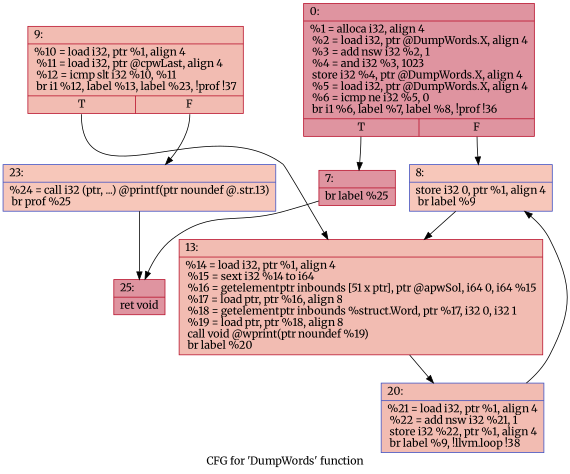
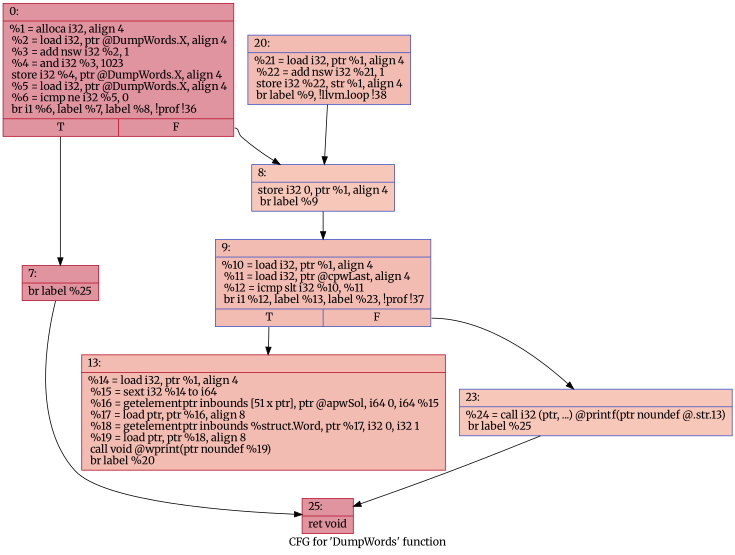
(136, 70) -> (323, 283)
(40, 202) -> (499, 427)
(443, 223) -> (323, 221)
(419, 366) -> none
(462, 432) -> (328, 84)
